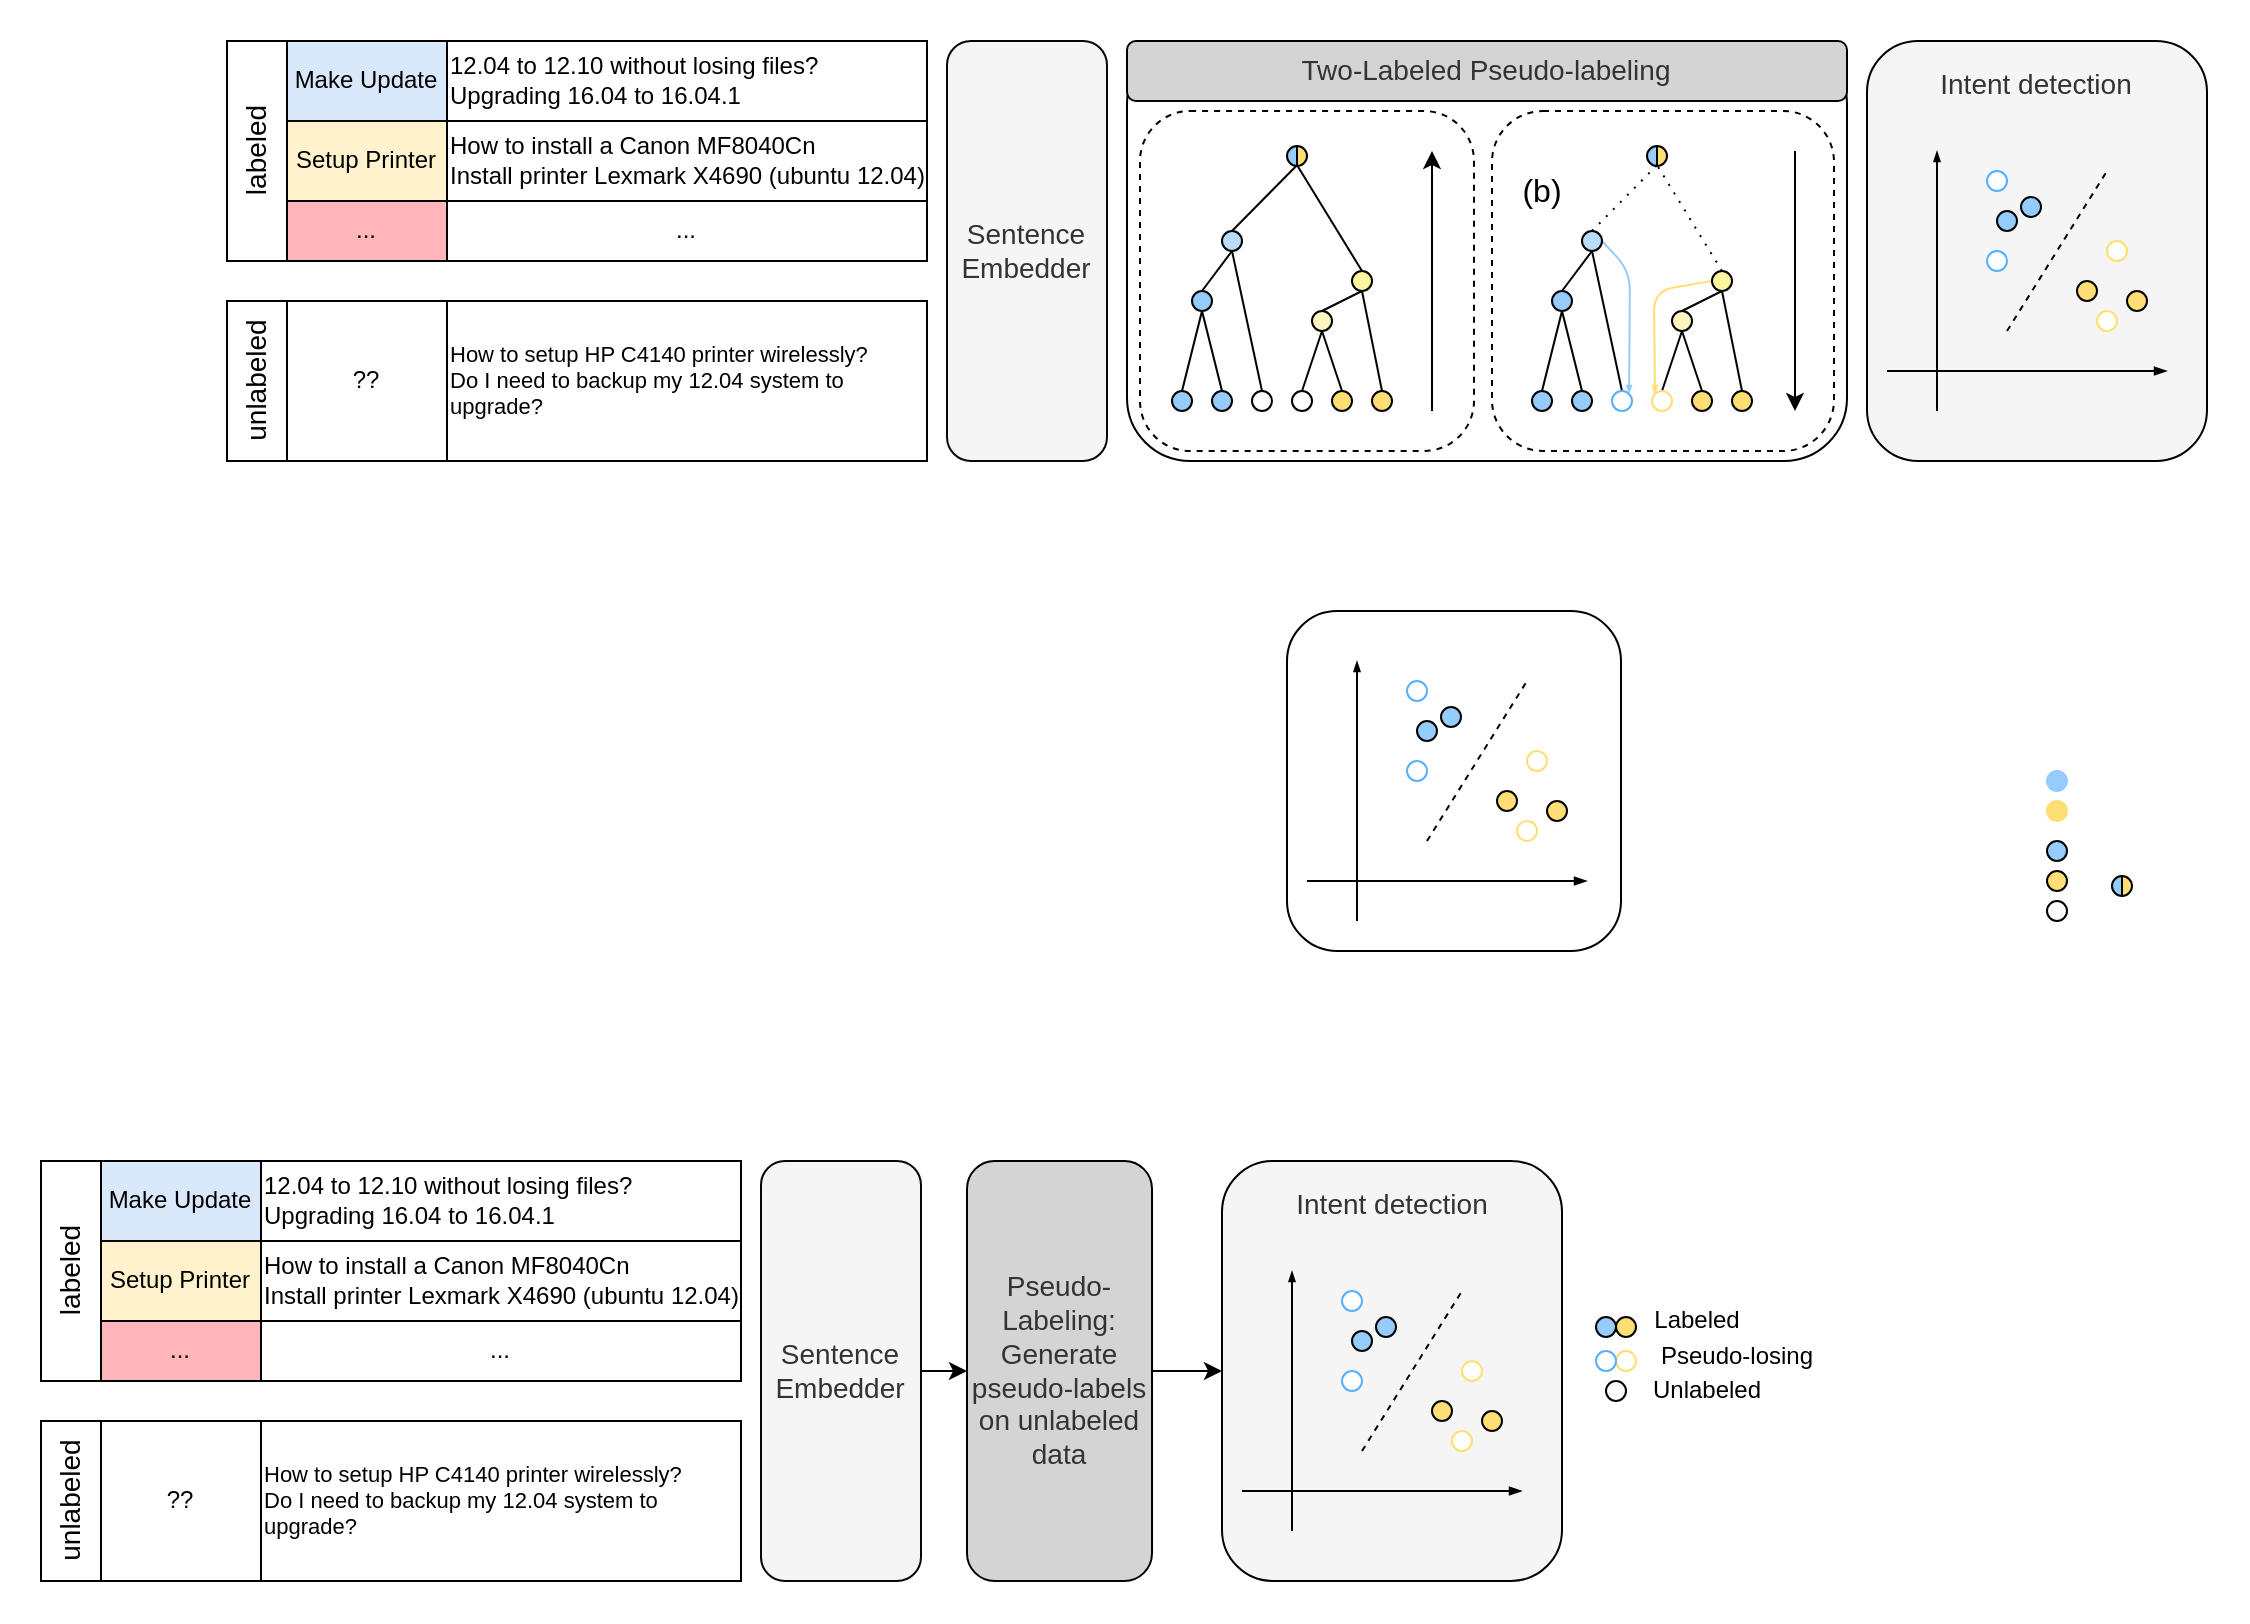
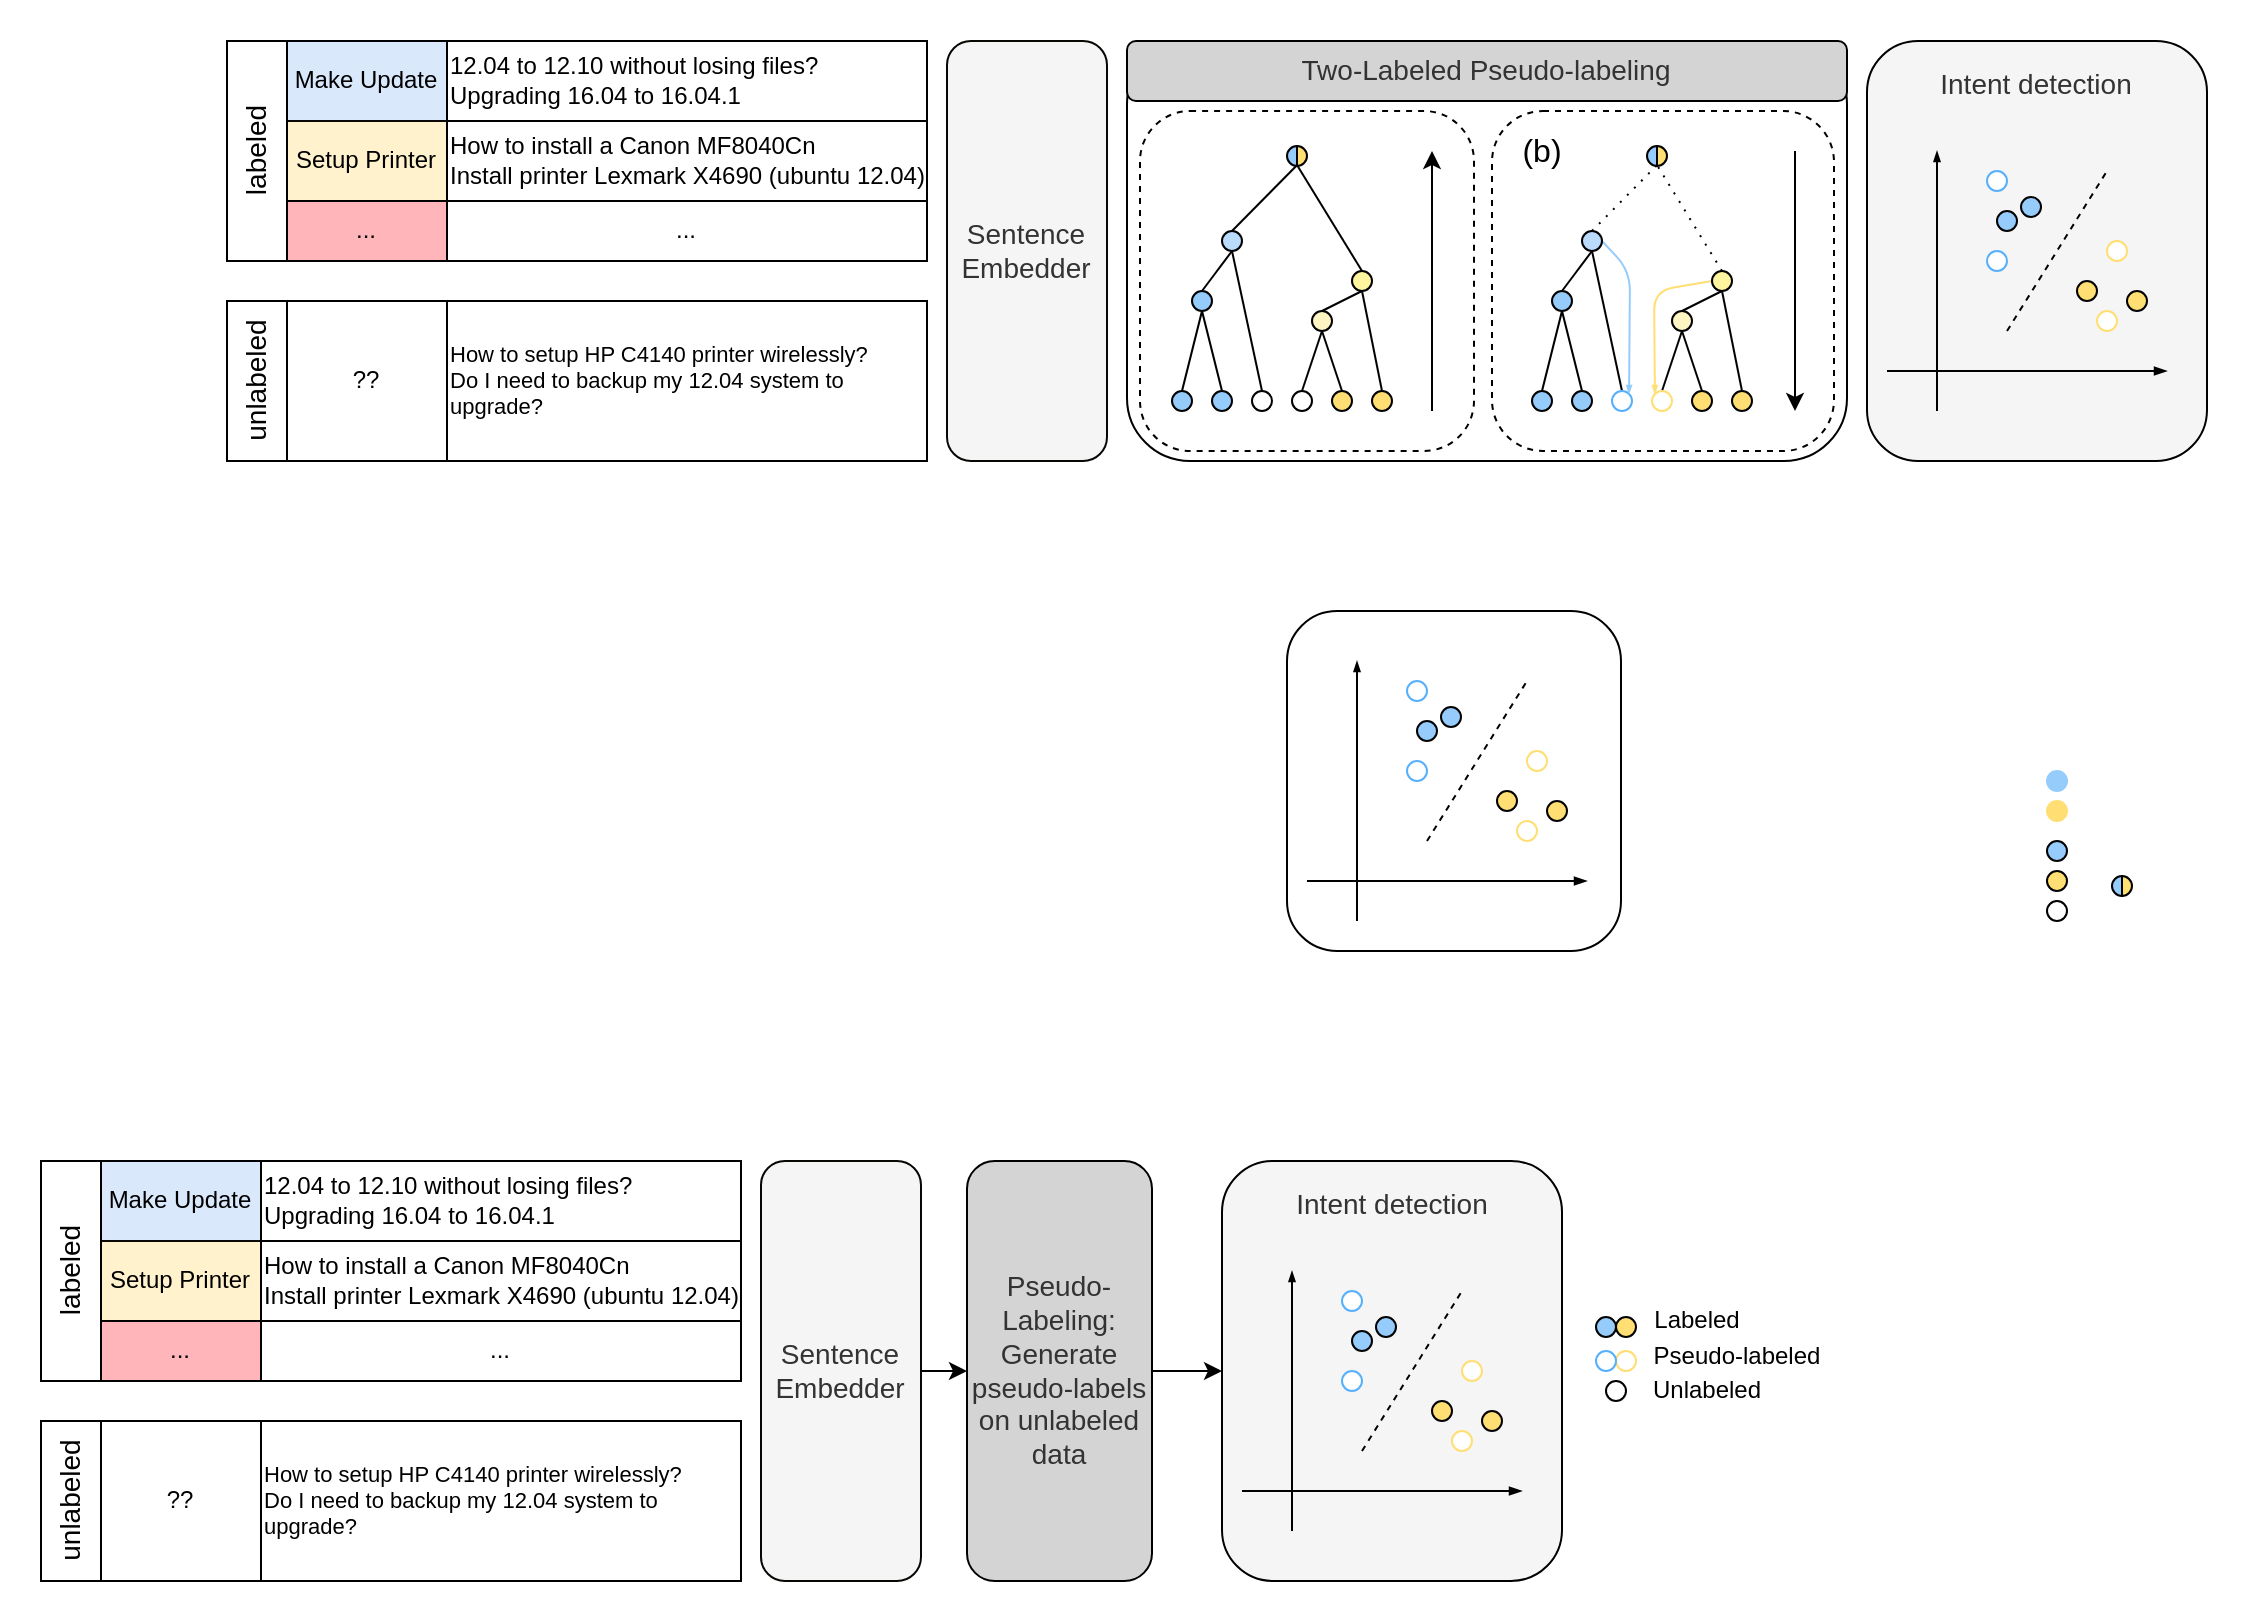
(1542, 191) -> (1542, 151)
(1738, 1357) -> (1738, 1357)
